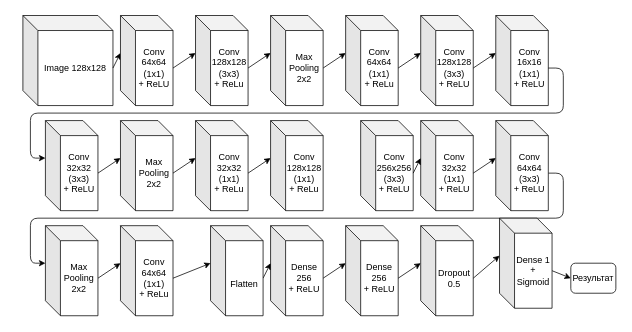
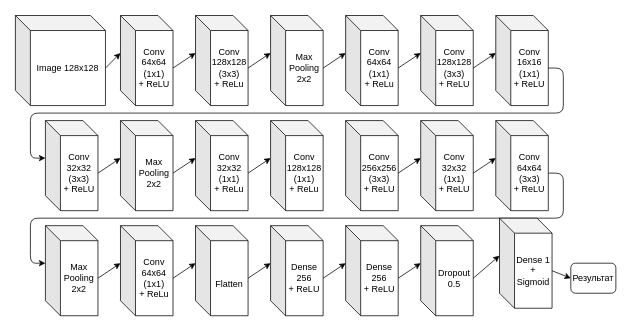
(68, 60) -> (60, 60)
(387, 165) -> (372, 165)
(237, 270) -> (222, 270)
